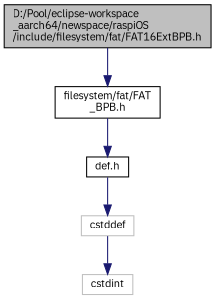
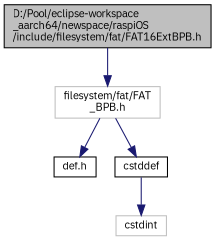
(108, 102) -> (108, 102)
(108, 191) -> (123, 133)
(108, 226) -> (141, 167)
